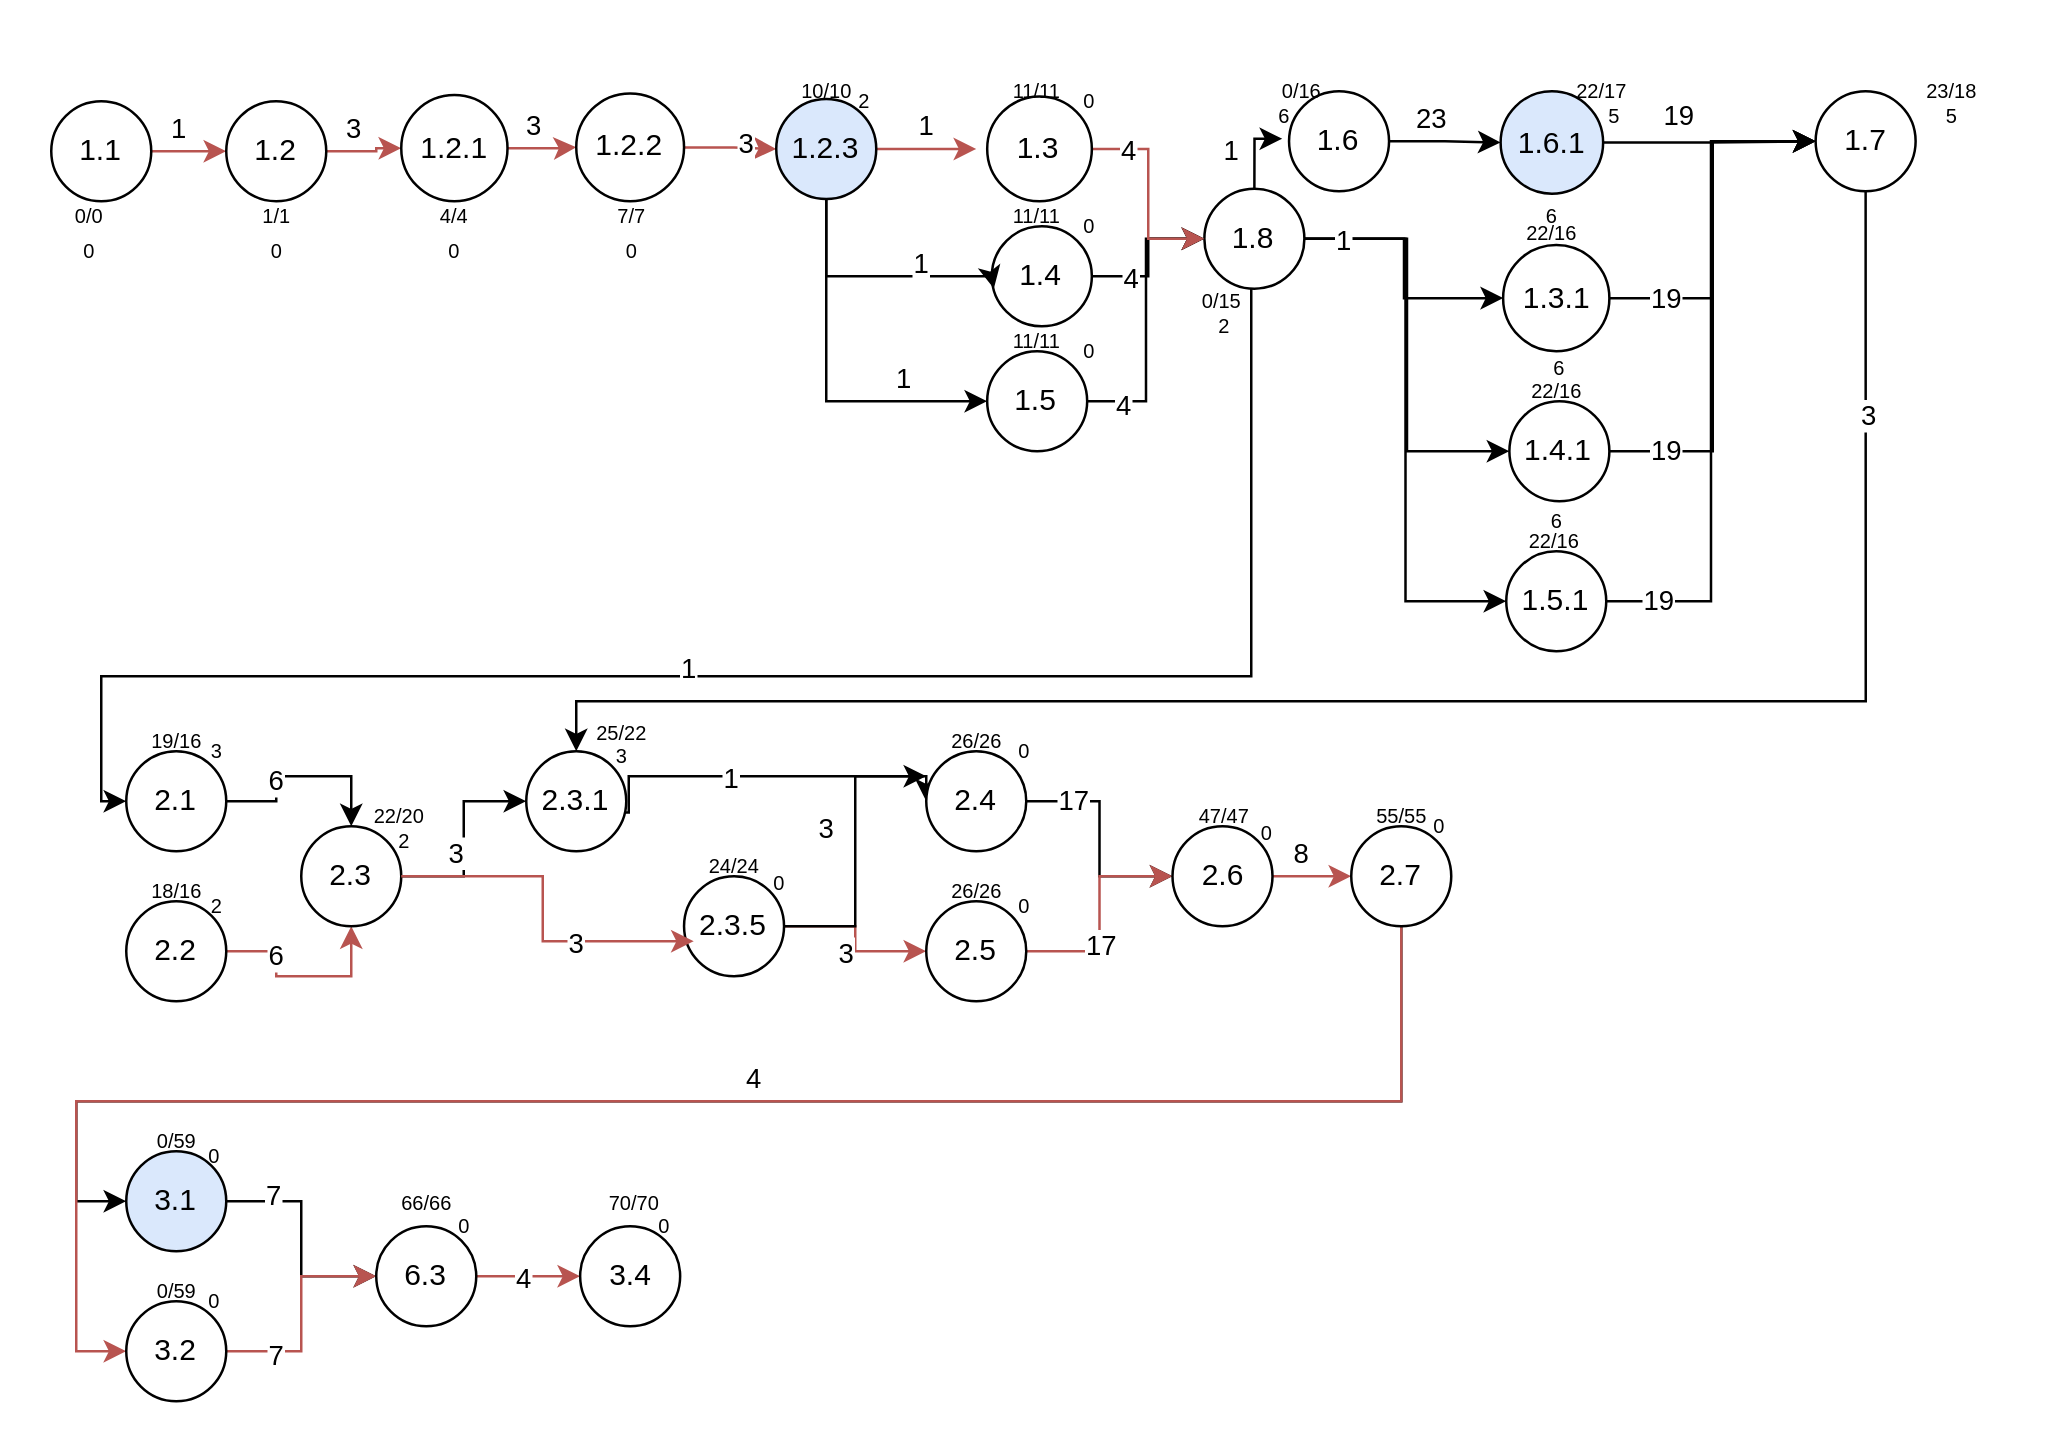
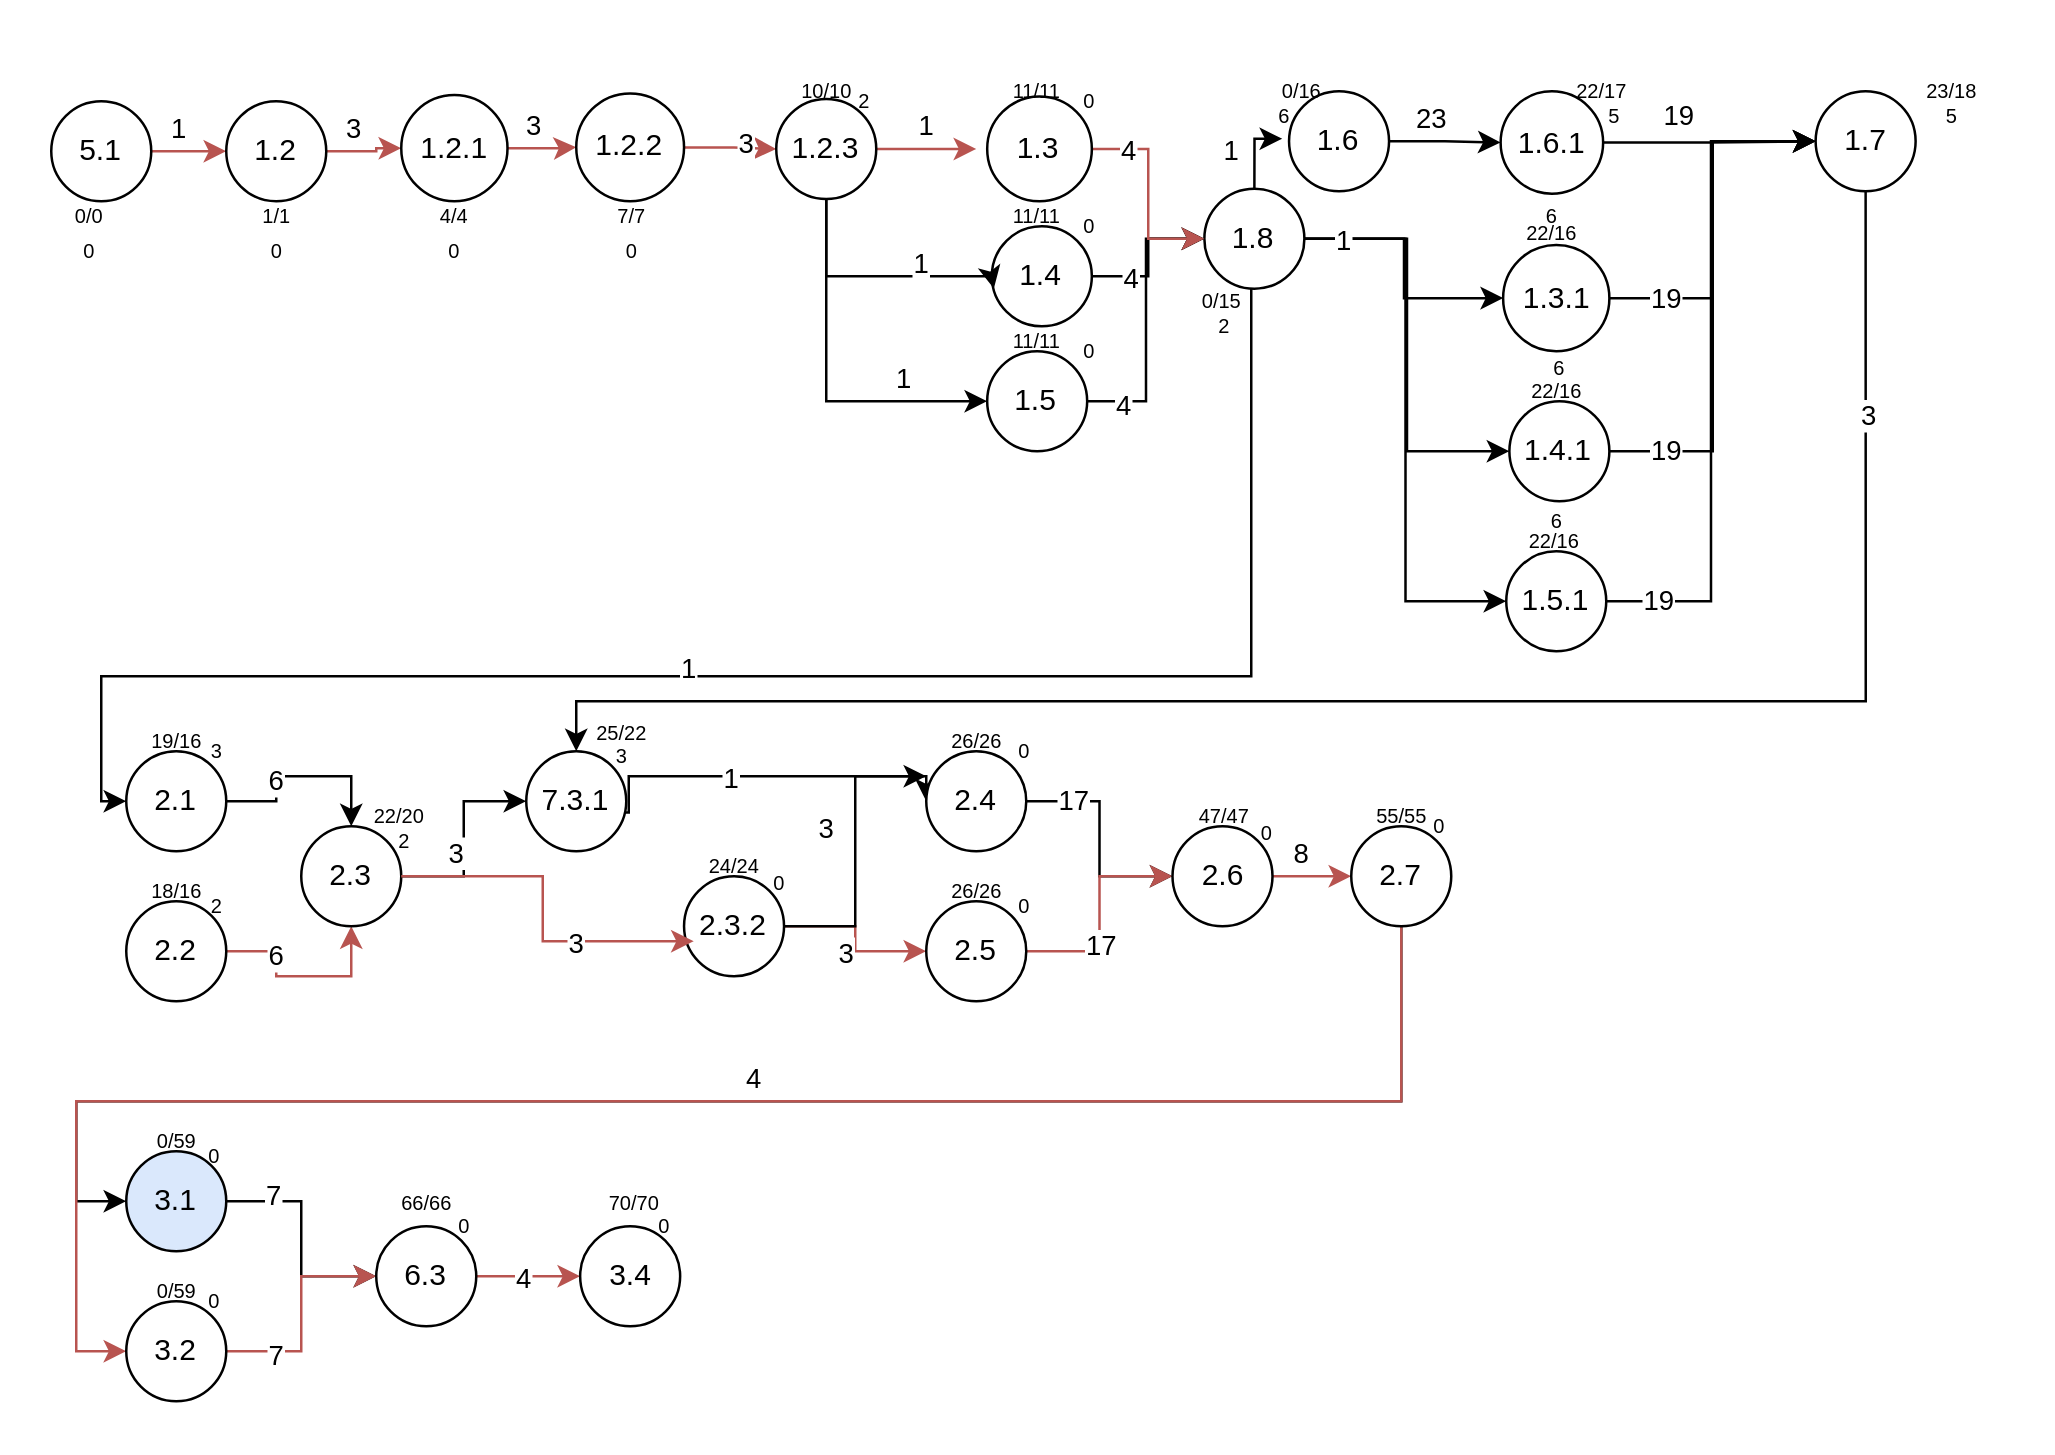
(1552, 143) -> (1552, 143)
(826, 149) -> (826, 149)
(101, 151) -> (101, 151)
(576, 801) -> (576, 801)
(734, 926) -> (734, 926)
